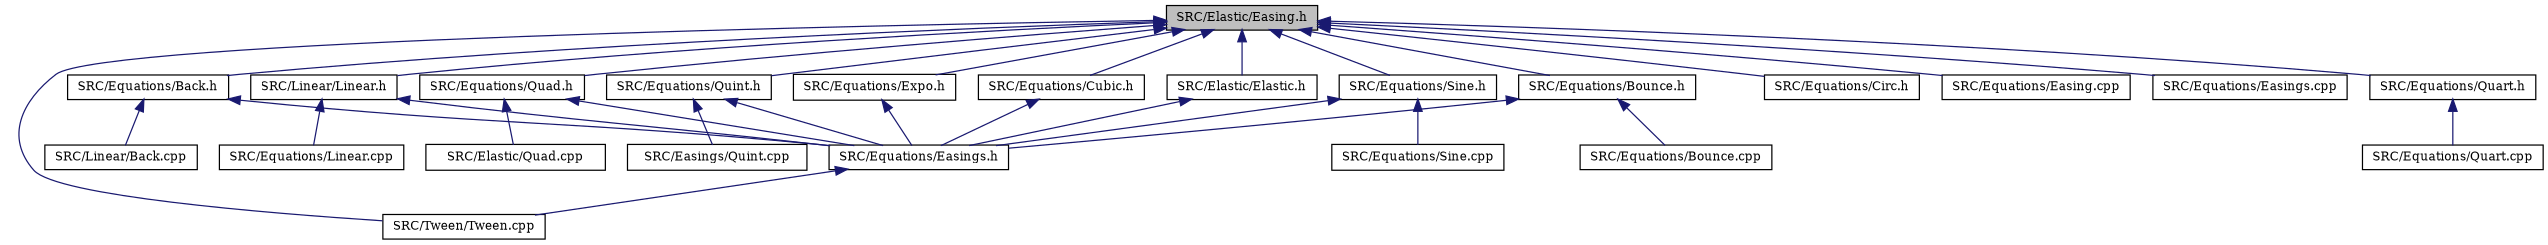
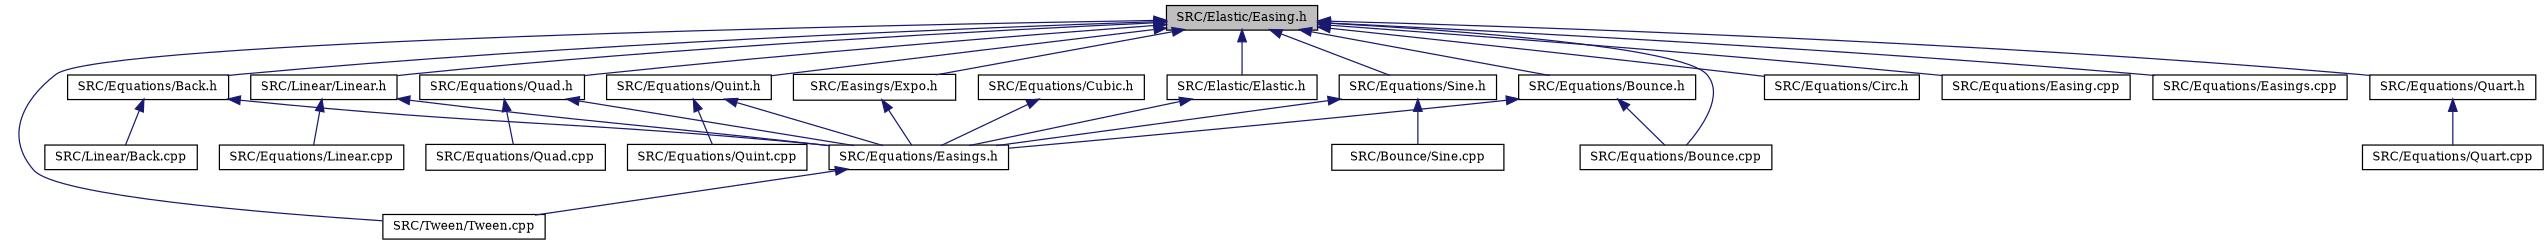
(1146, 55) -> (1561, 42)
(875, 87) -> (875, 87)
(516, 157) -> (516, 157)
(717, 157) -> (717, 157)
(1418, 157) -> (1418, 157)
